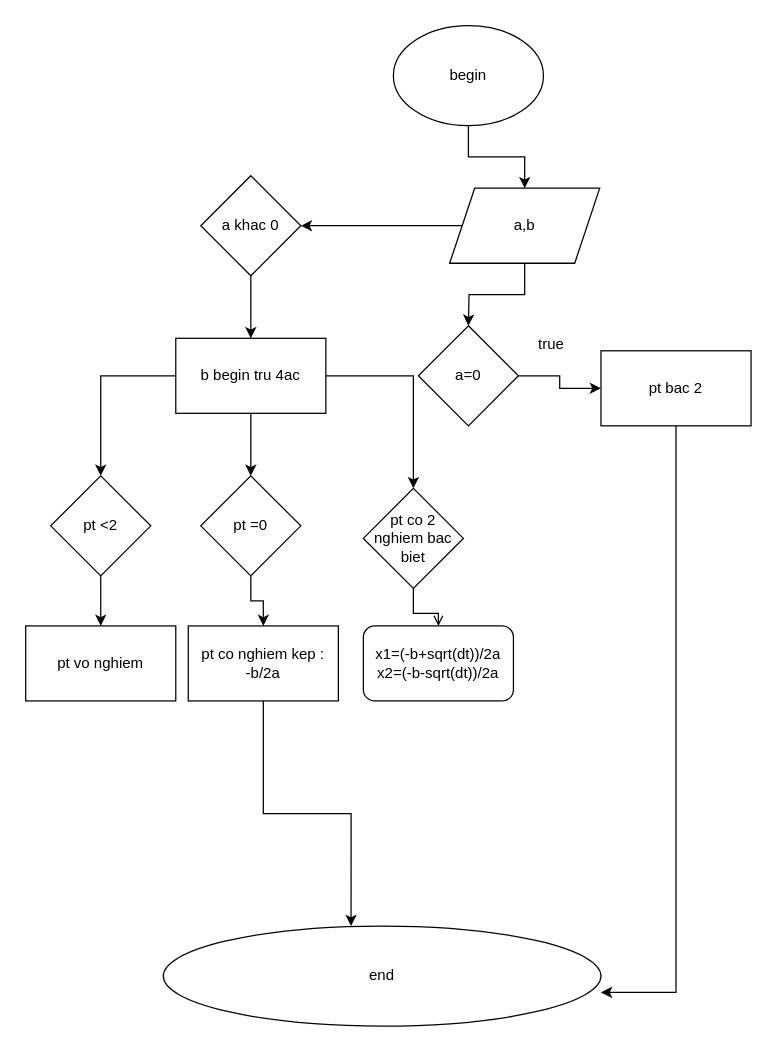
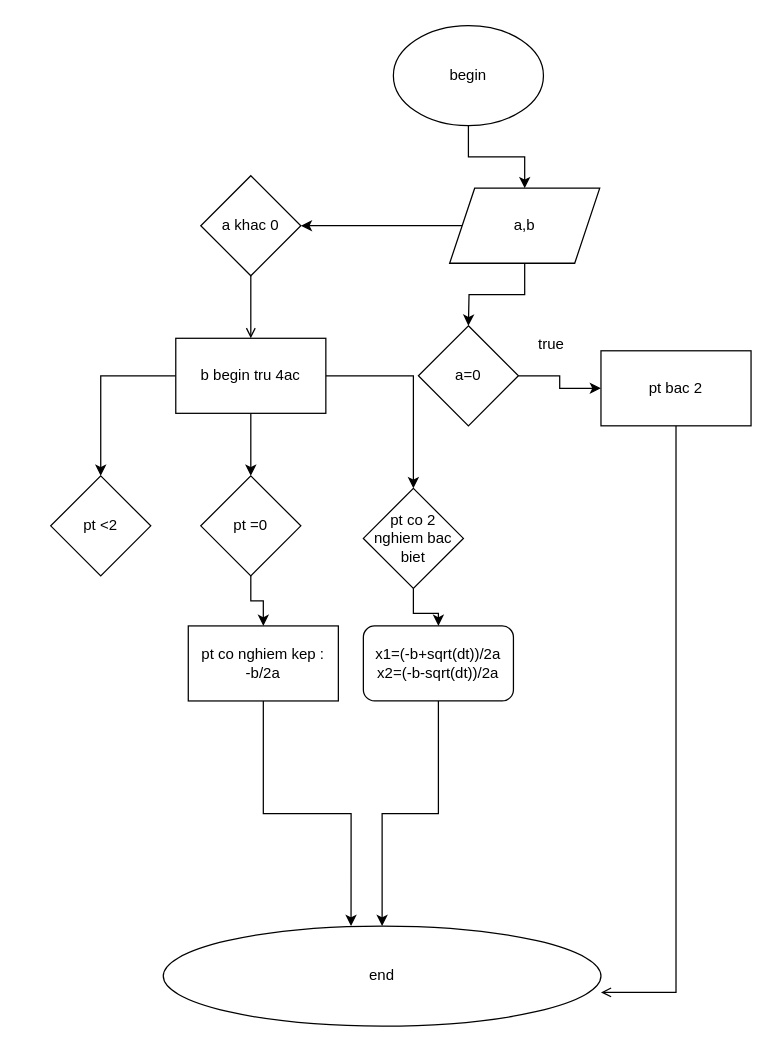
(251, 328) -> (251, 330)
(101, 597) -> none
(438, 614) -> (435, 613)
(101, 663) -> none
none -> (414, 813)
(611, 992) -> (608, 992)
